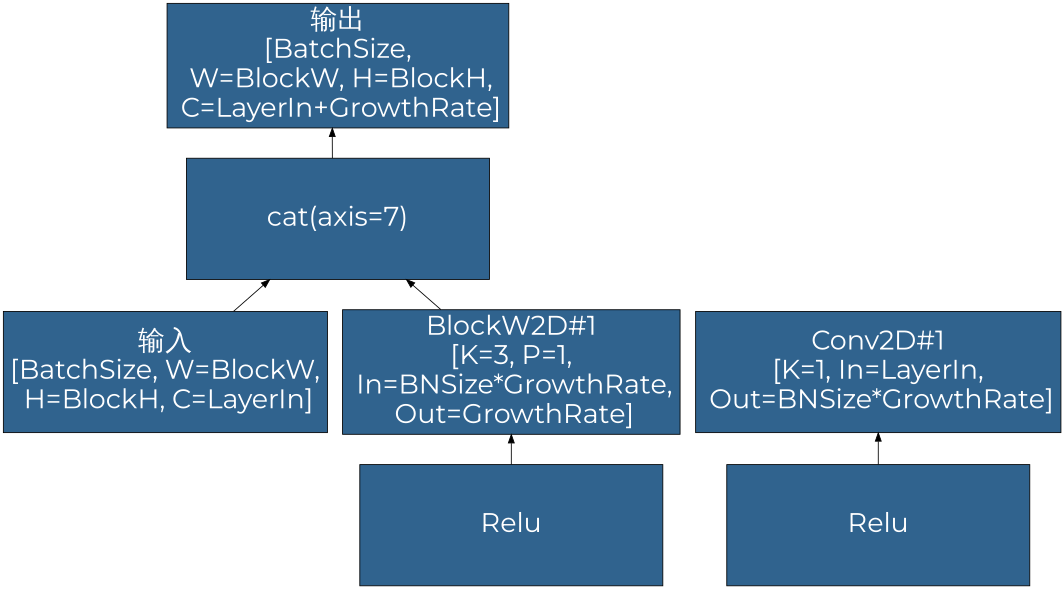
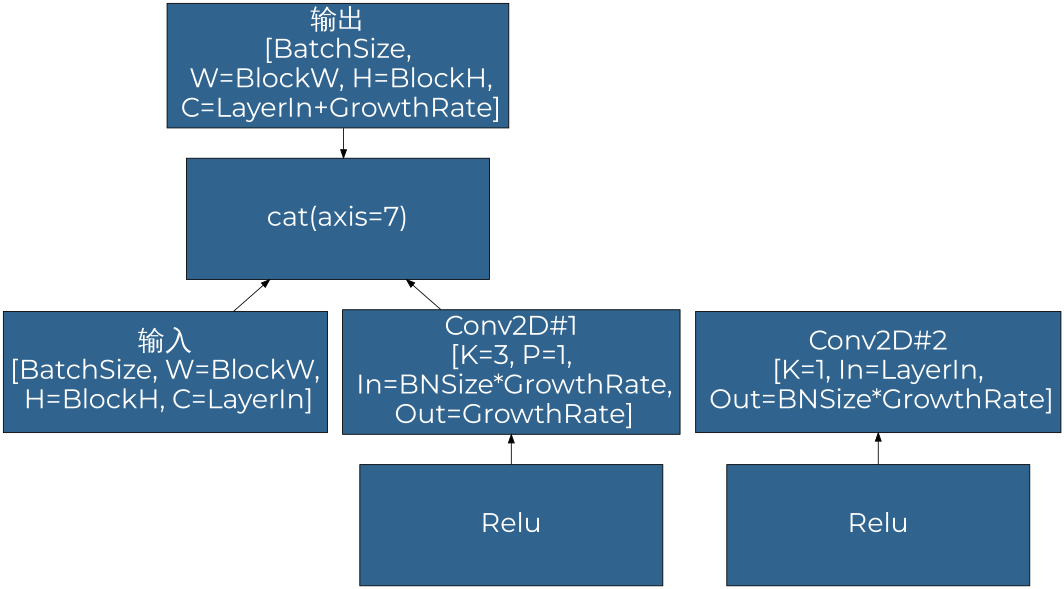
(332, 147) -> (344, 139)
(511, 372) -> (511, 372)
(878, 372) -> (878, 372)
